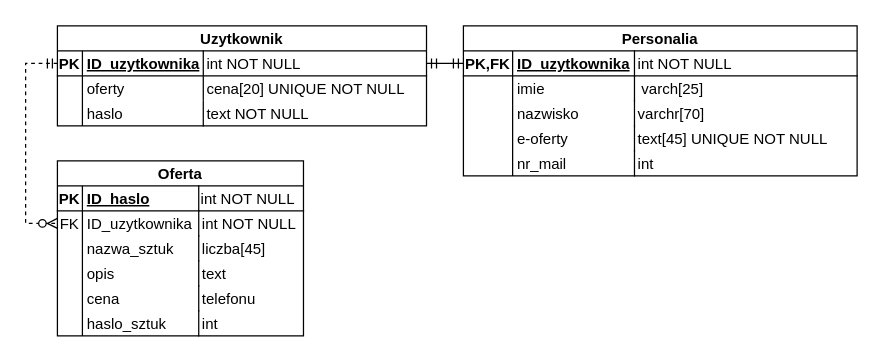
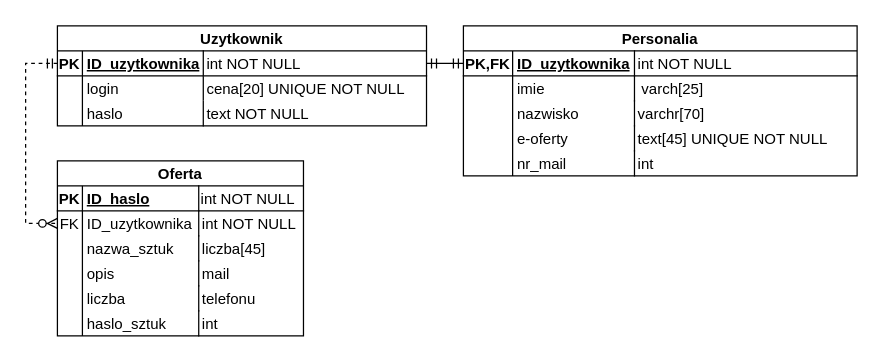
(112, 89) -> (104, 89)
(219, 274) -> (215, 274)
(104, 299) -> (108, 299)
